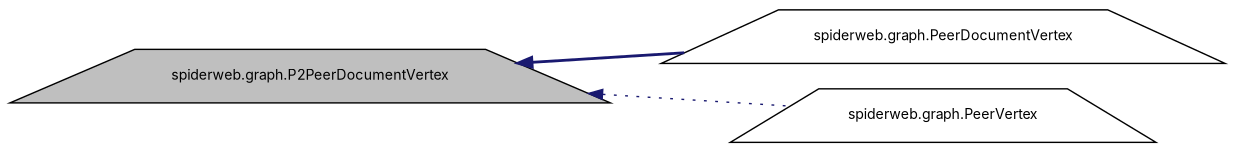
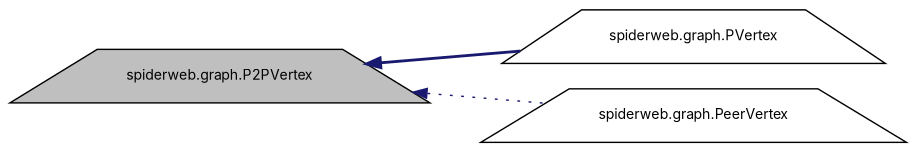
(943, 37) -> (694, 37)
(310, 76) -> (220, 76)
